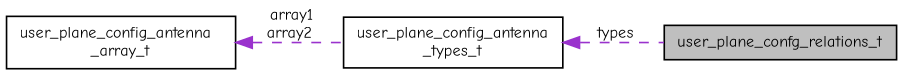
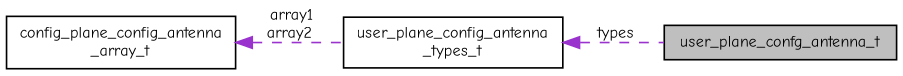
(121, 43) -> (121, 43)
(780, 43) -> (780, 43)
